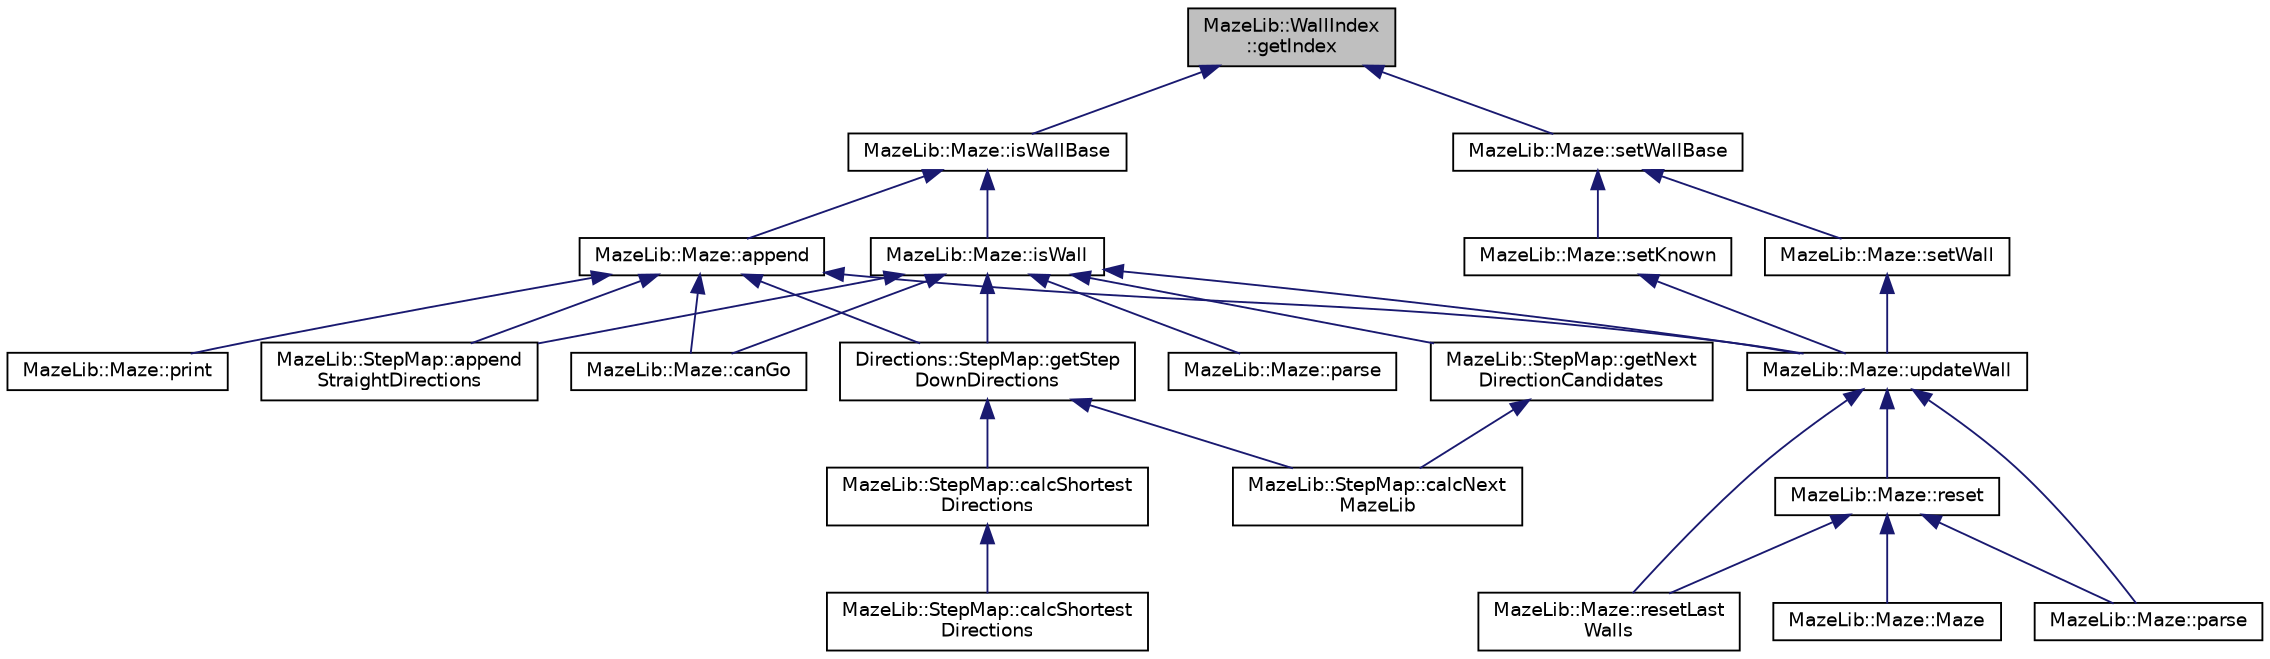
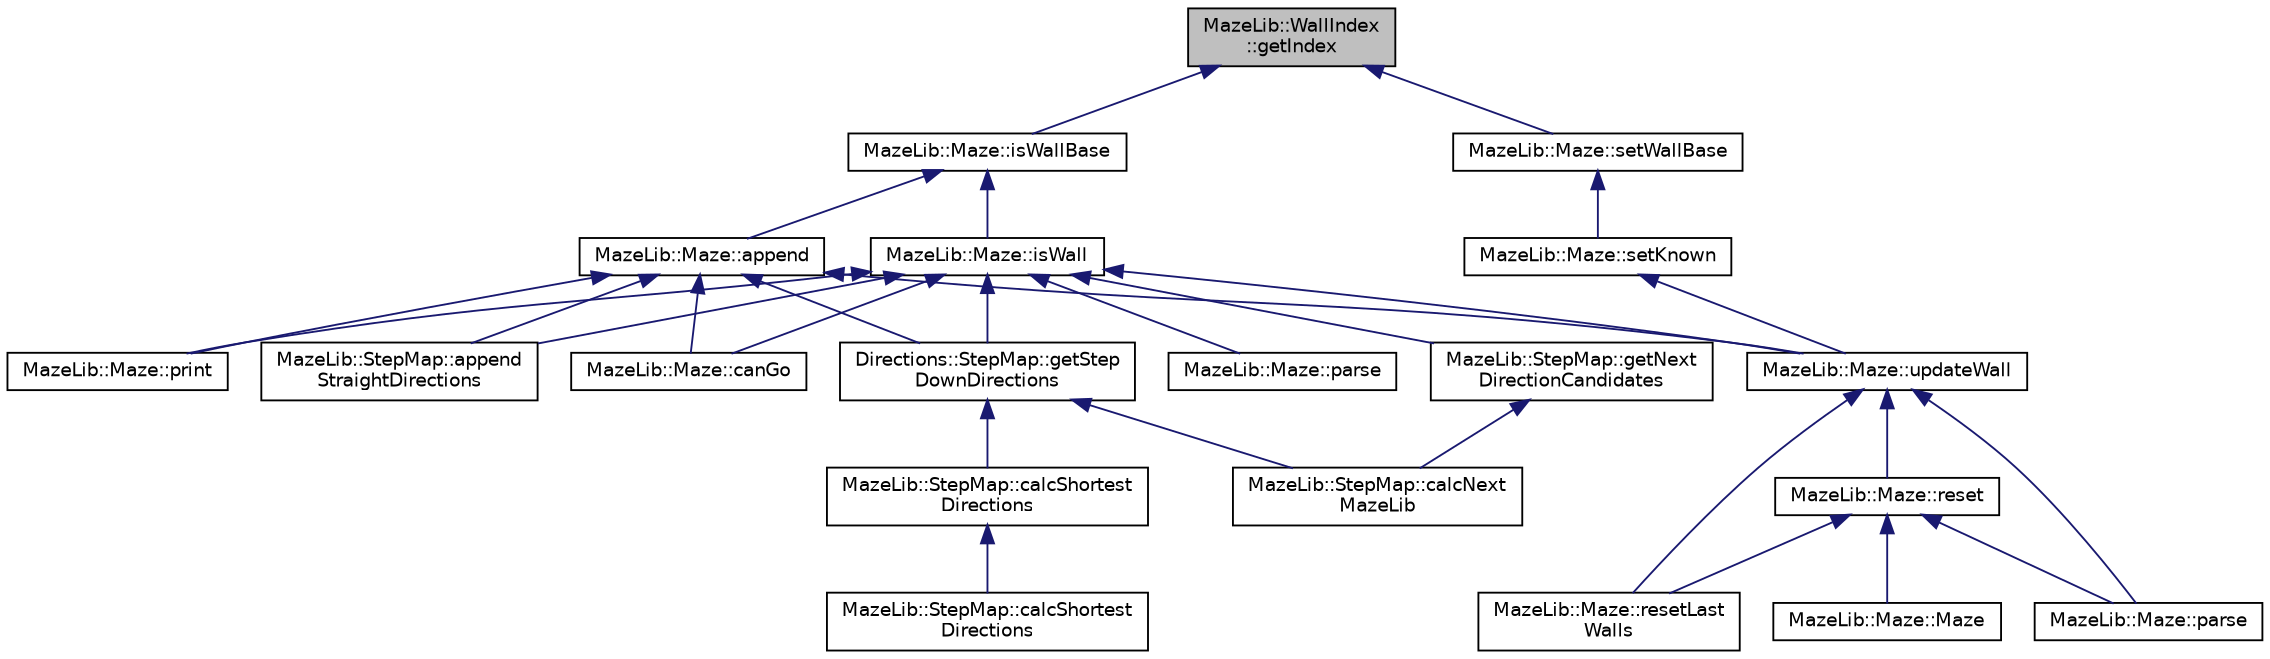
(1887, 257) -> none
none -> (518, 306)
